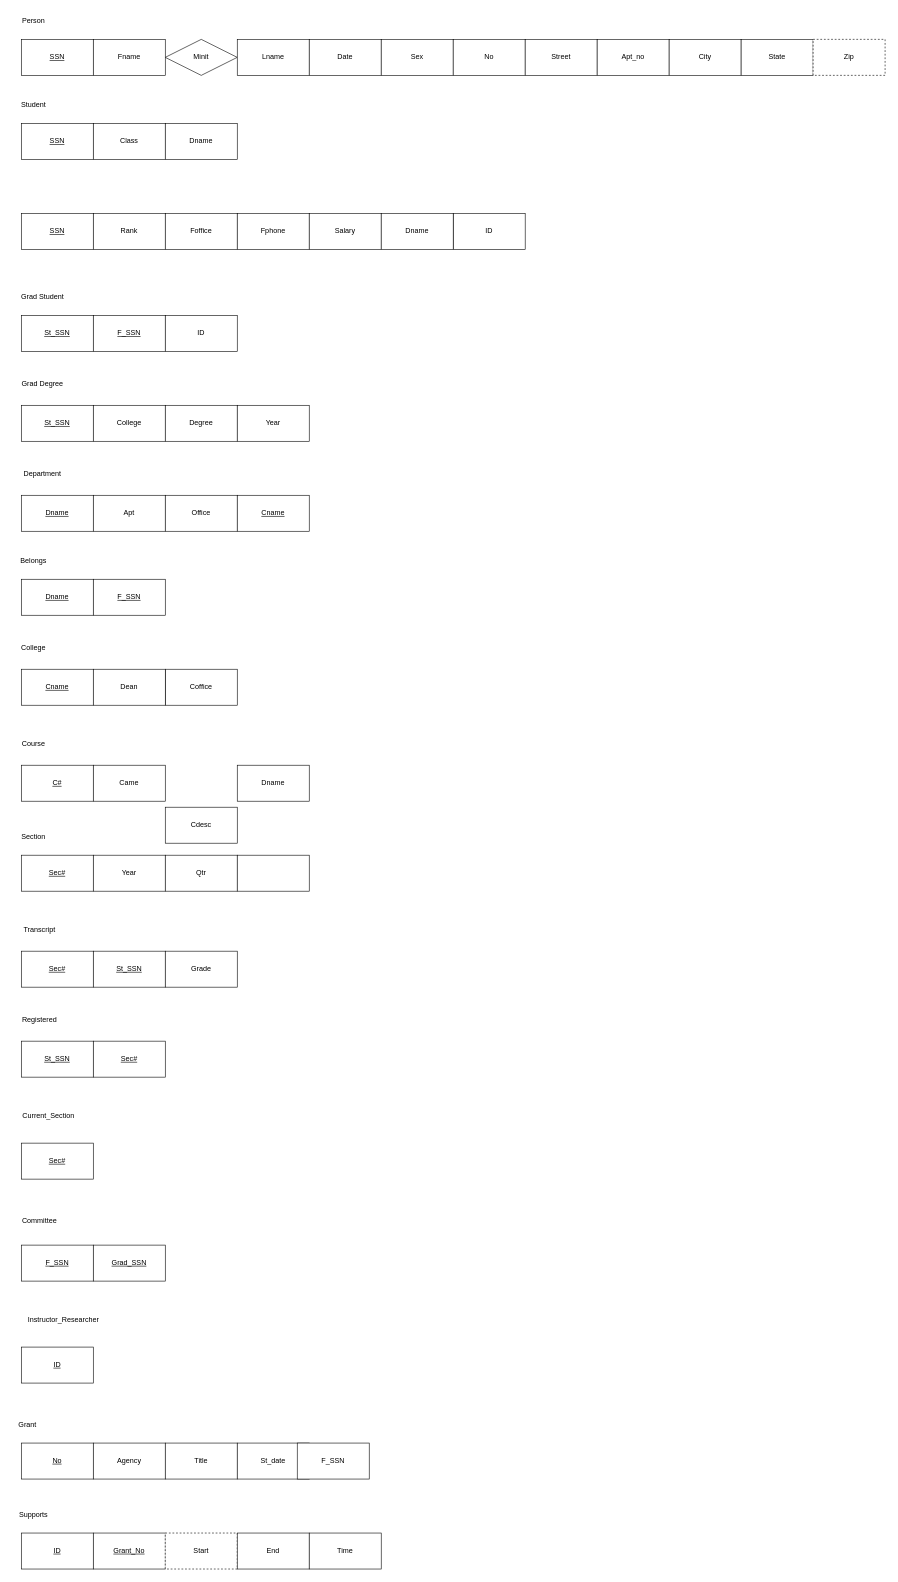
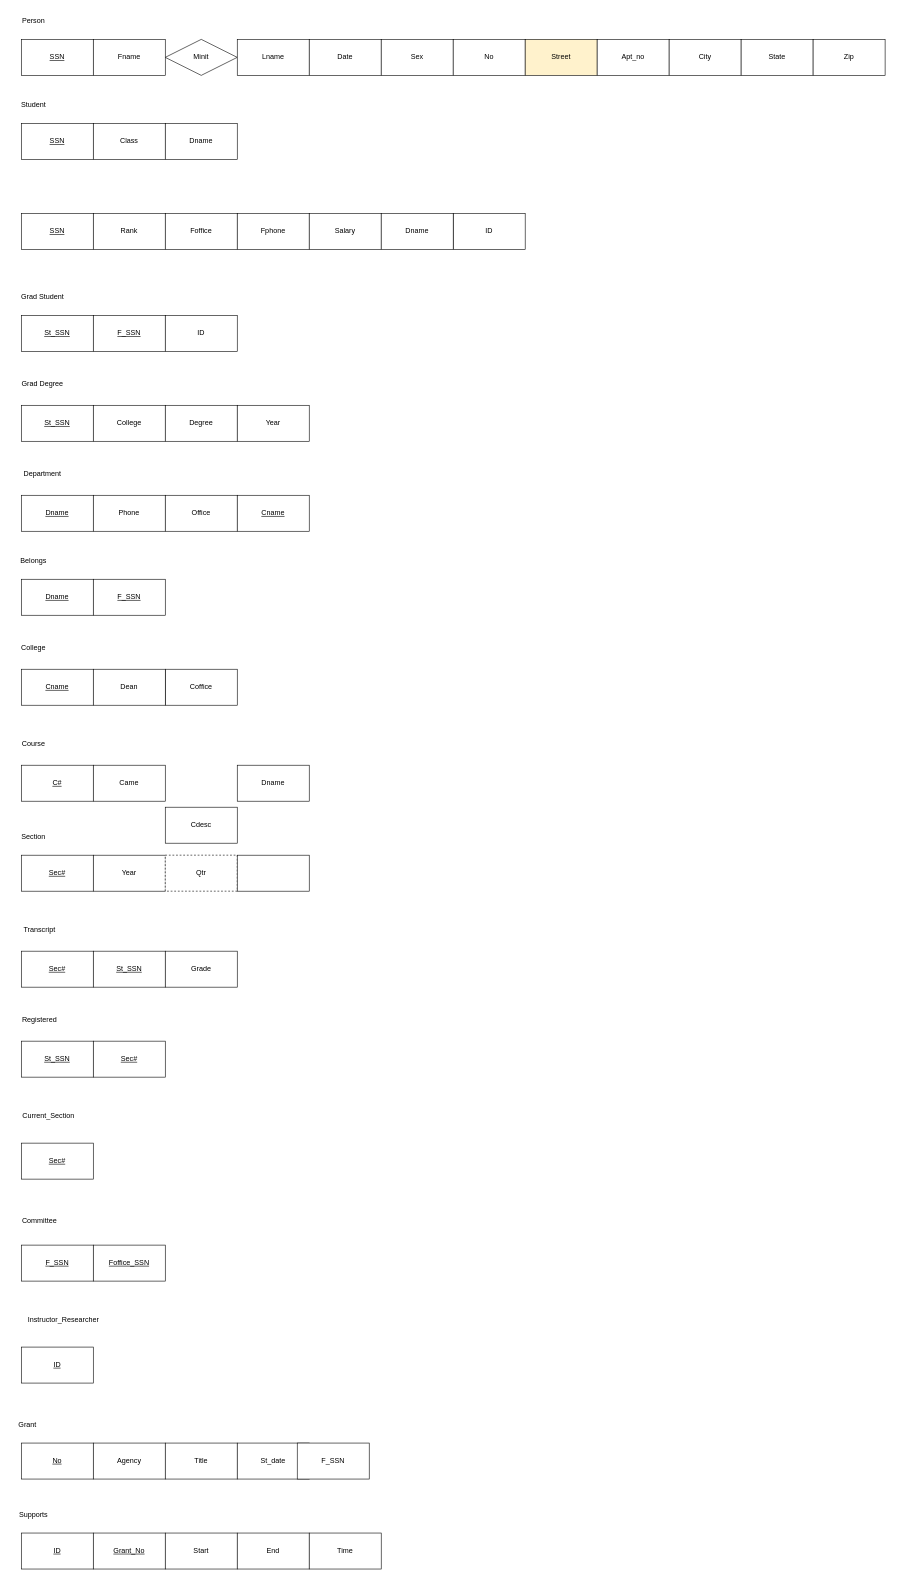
(561, 57) -> (561, 57)
(849, 57) -> (849, 57)
(129, 513) -> (129, 513)
(201, 873) -> (201, 873)
(129, 1263) -> (129, 1263)
(201, 1551) -> (201, 1551)
